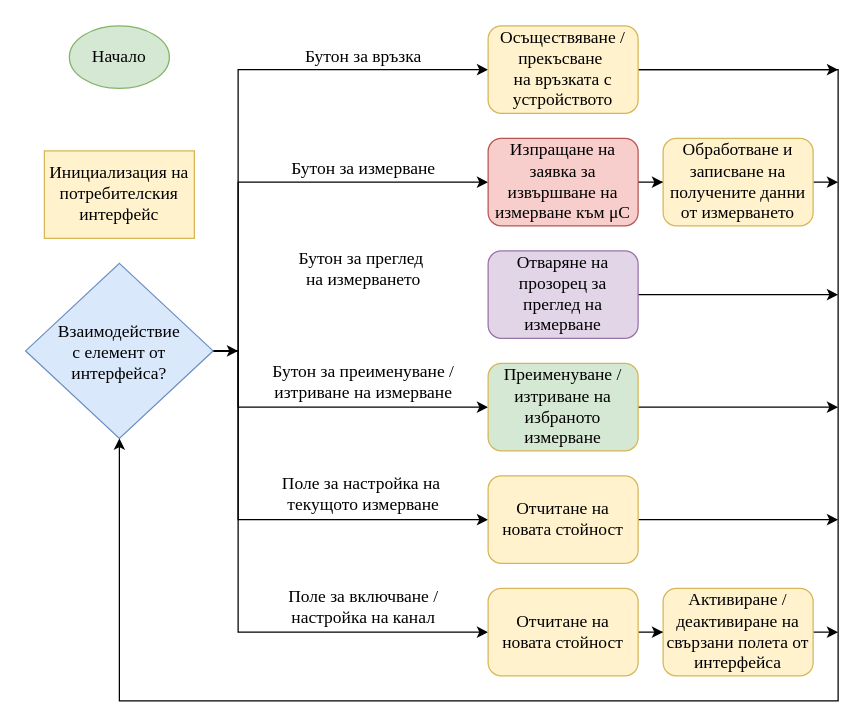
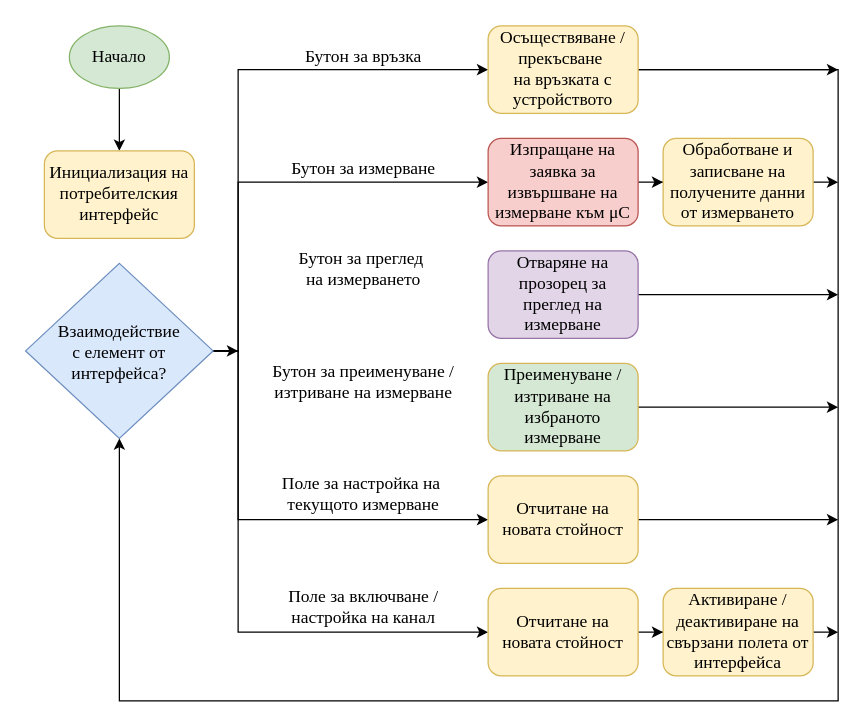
none -> (119, 115)
(119, 194) -> (119, 194)
(360, 407) -> none
